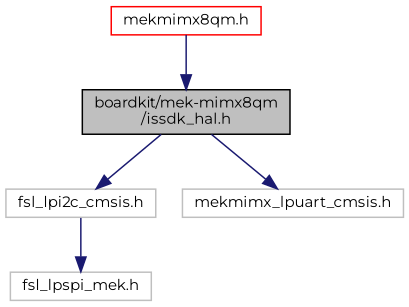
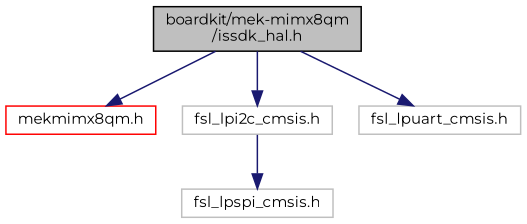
(186, 55) -> (168, 75)
(293, 203) -> (440, 120)
(81, 286) -> (257, 203)
